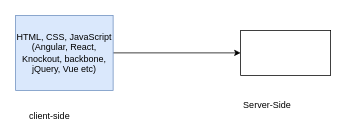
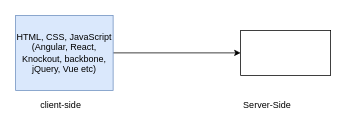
(49, 117) -> (60, 105)
